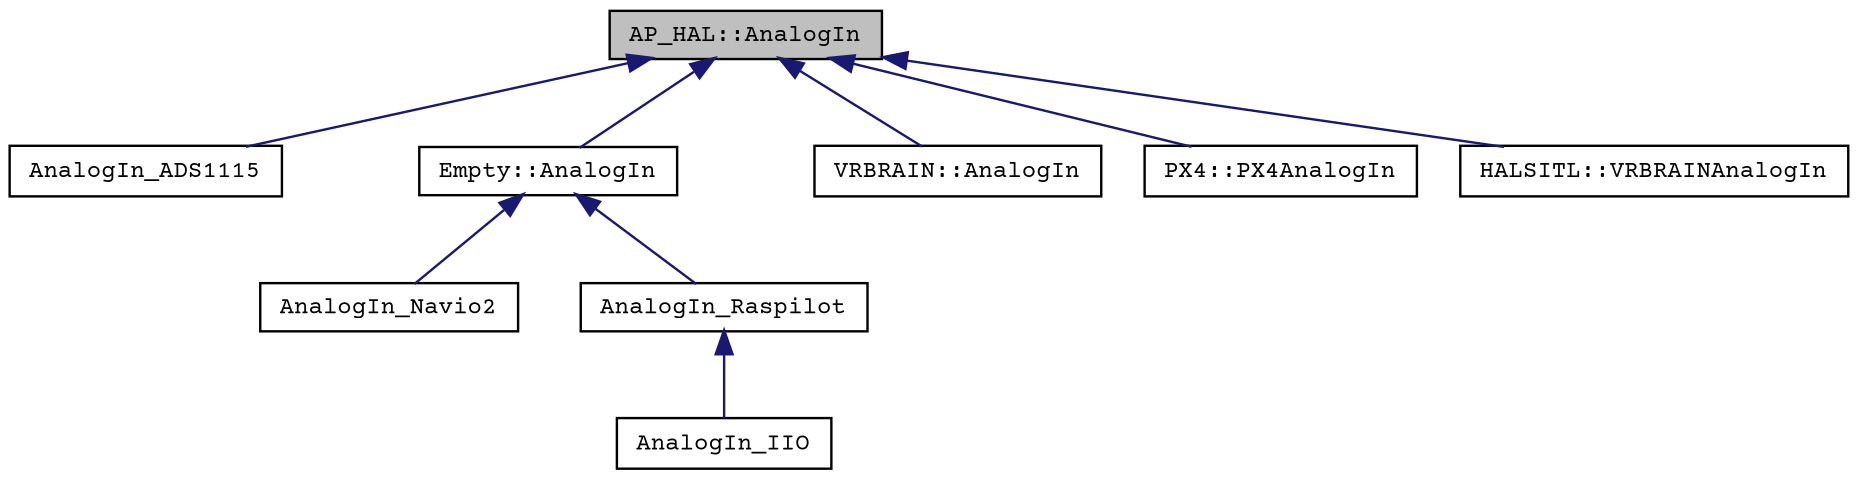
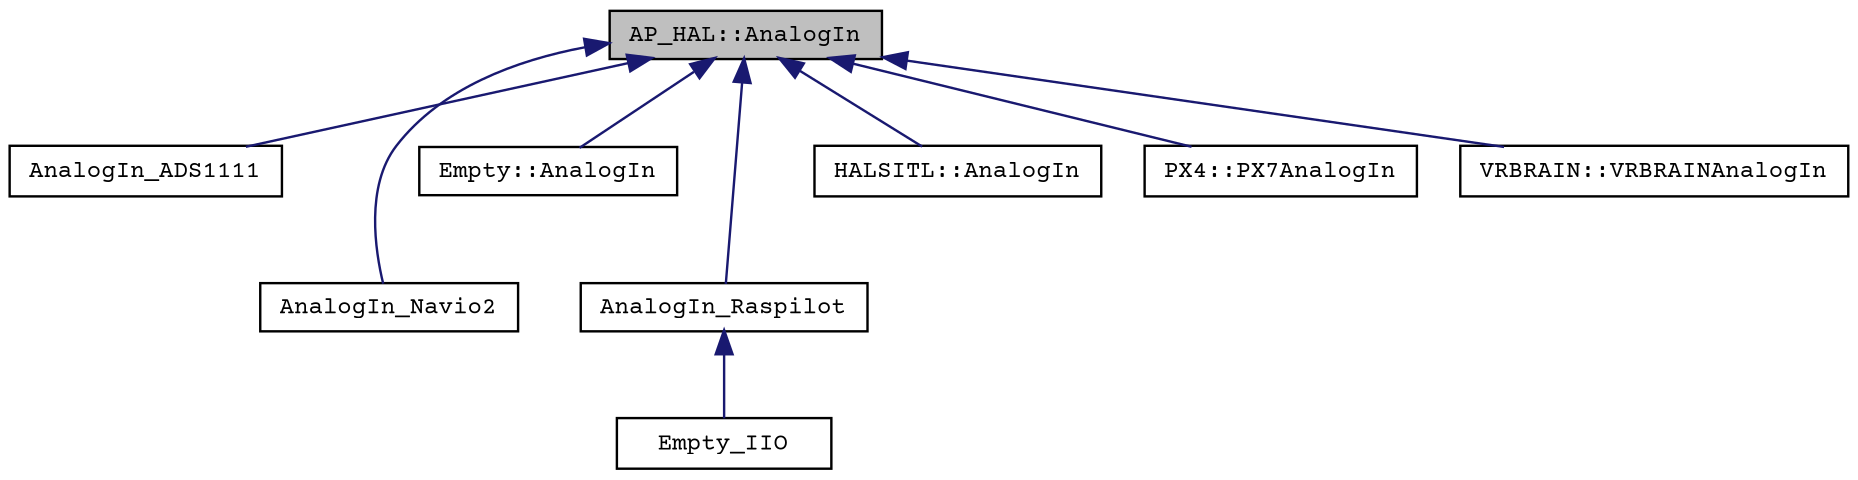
(146, 171) -> (146, 171)
(958, 171) -> (958, 171)
(1281, 171) -> (1281, 171)
(1654, 171) -> (1654, 171)
(646, 246) -> (734, 183)
(459, 247) -> (415, 125)
(724, 443) -> (724, 443)
